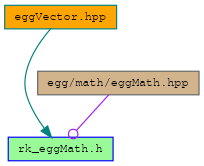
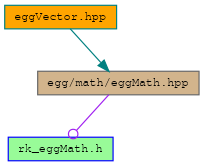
(25, 77) -> (86, 46)
